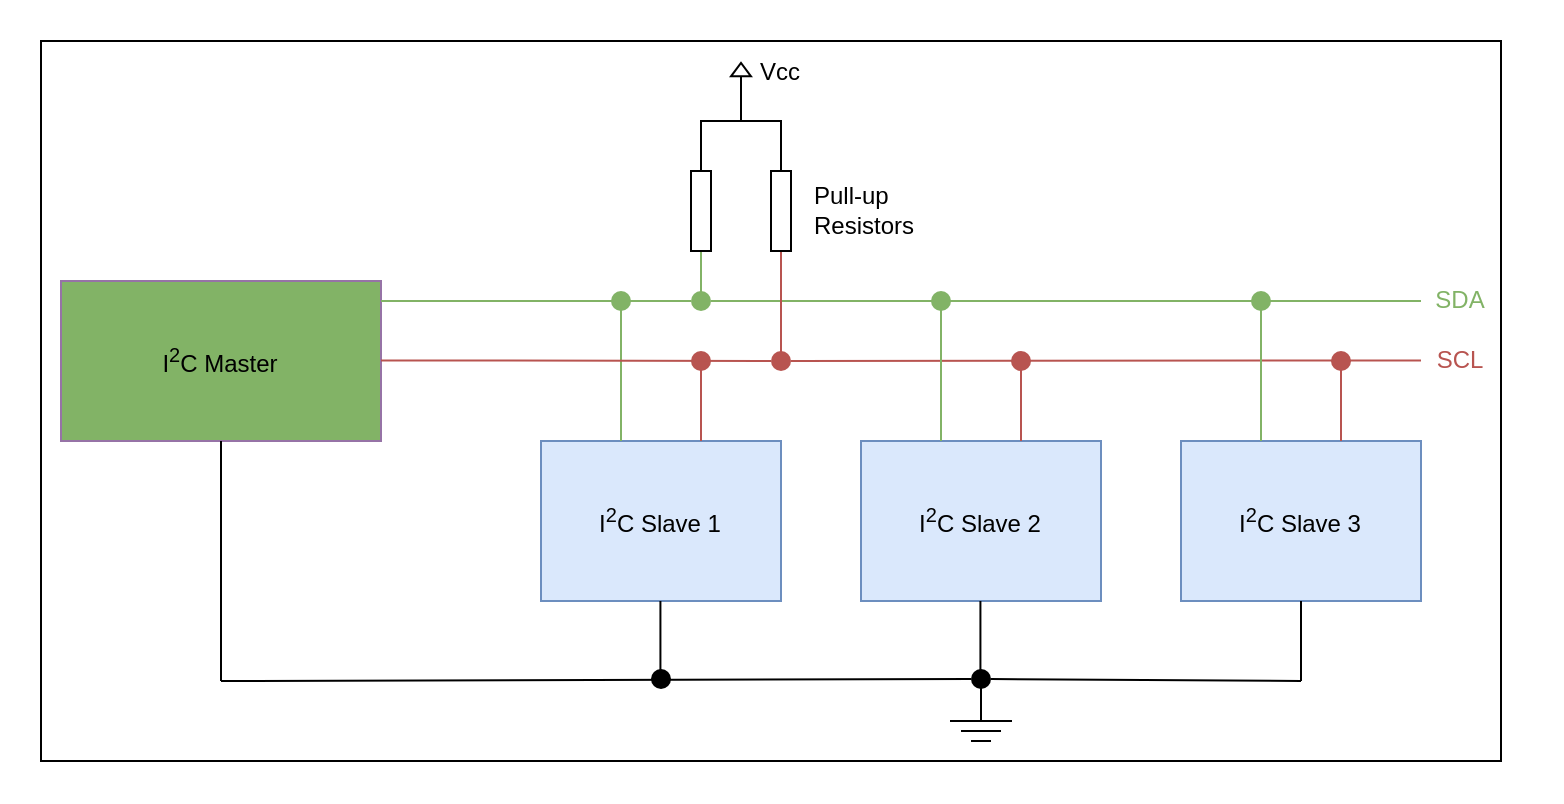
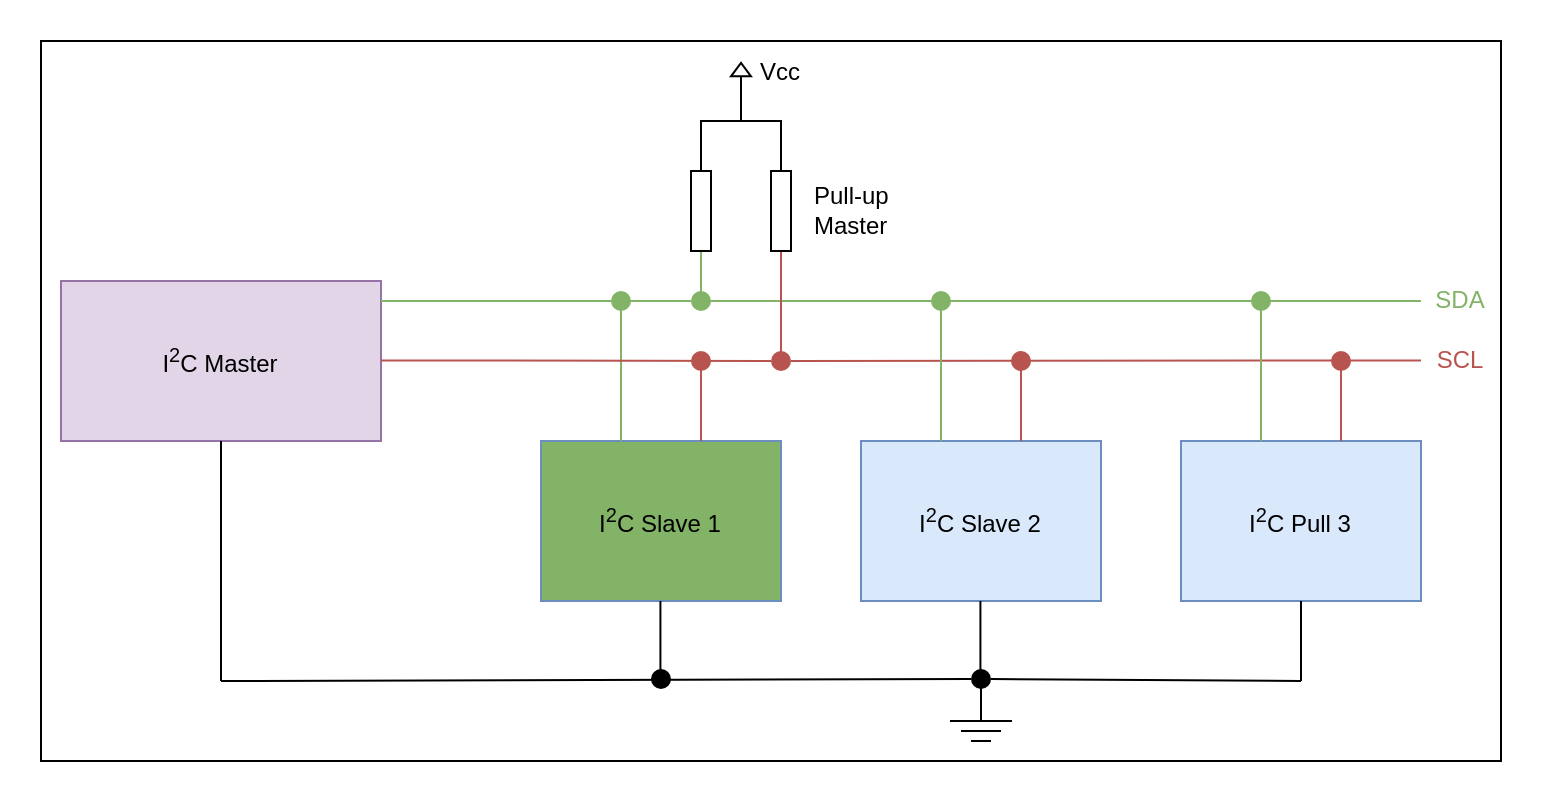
(872, 211) -> (856, 211)
(221, 361) -> (221, 361)
(661, 521) -> (661, 521)
(1301, 521) -> (1301, 521)
